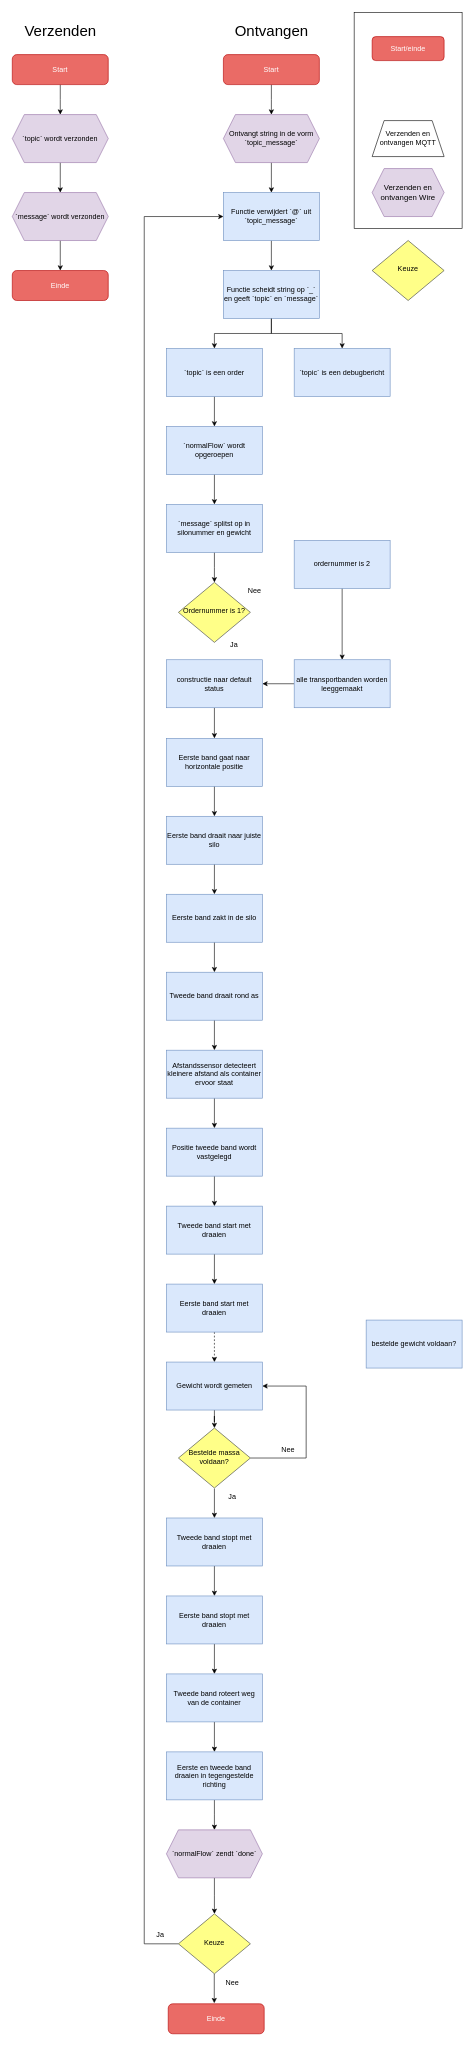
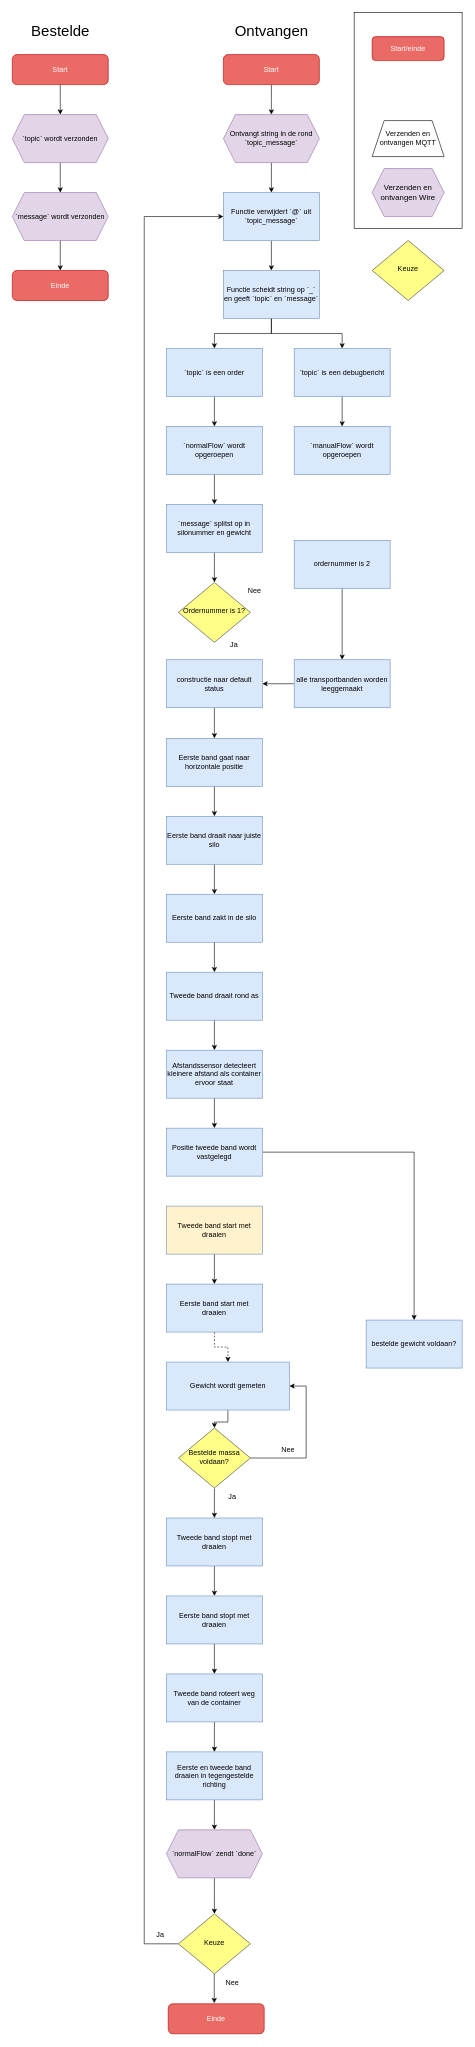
(61, 30) -> (61, 30)
(272, 138) -> (272, 138)
none -> (342, 420)
none -> (342, 450)
(215, 1189) -> (413, 1152)
(215, 1230) -> (215, 1230)
(215, 1386) -> (228, 1386)
